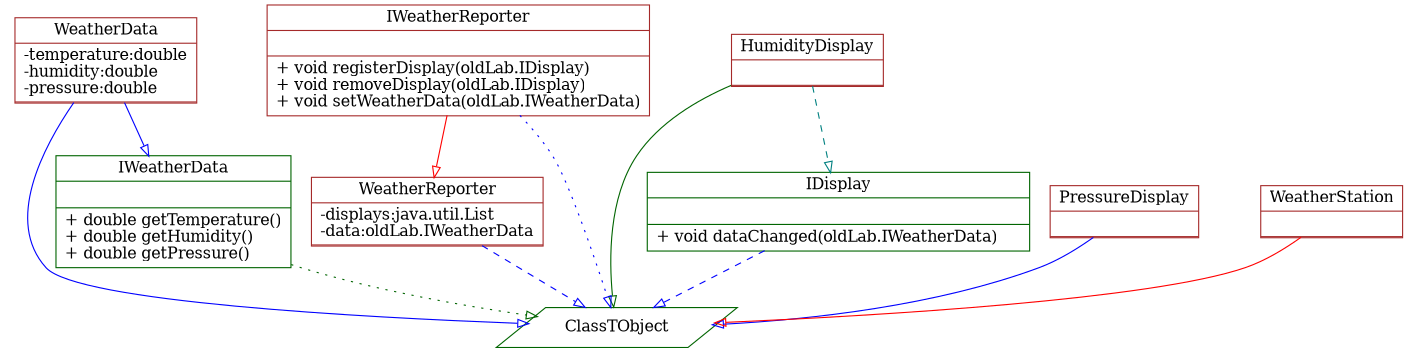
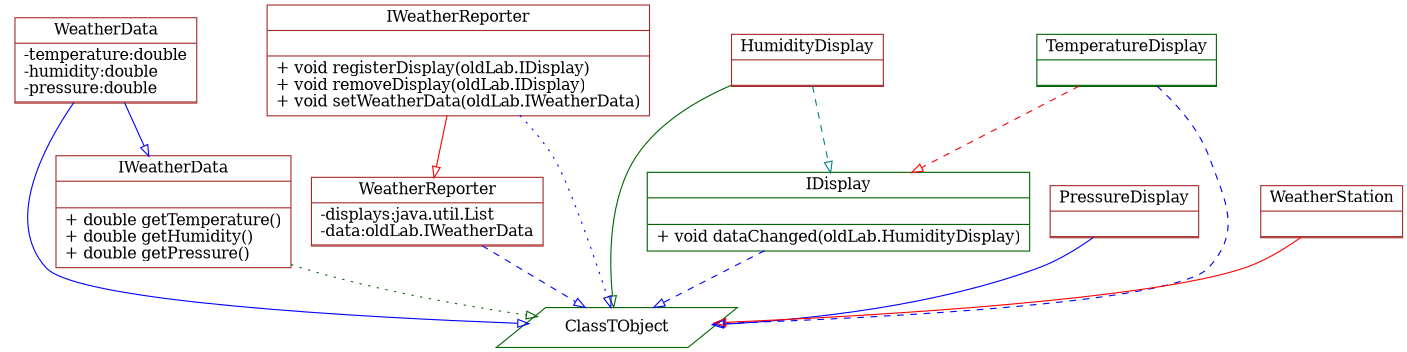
none -> (1127, 60)
(173, 212) -> (173, 212)
(827, 237) -> (838, 237)
